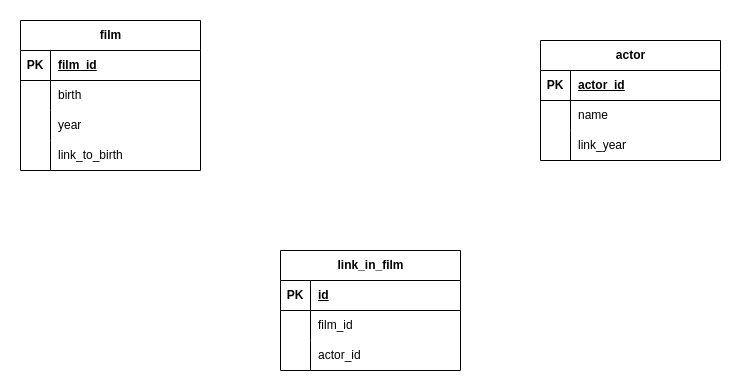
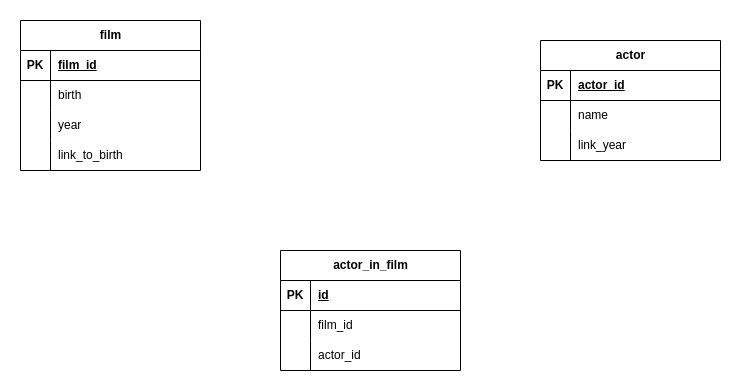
(371, 266) -> (371, 266)
